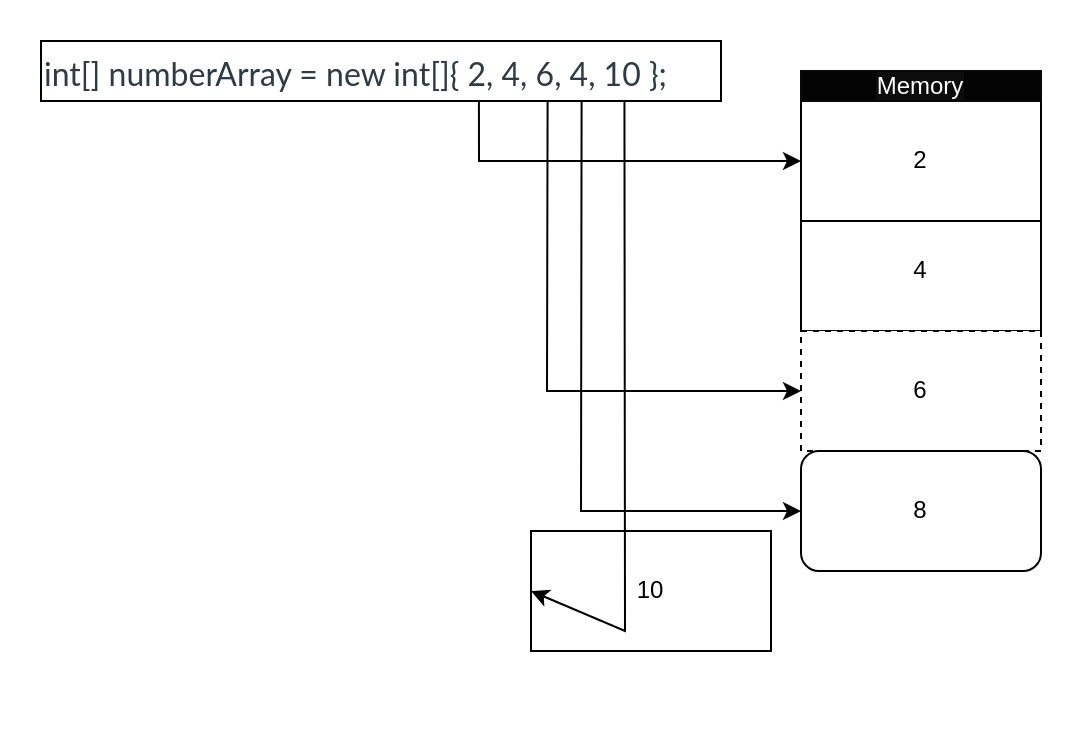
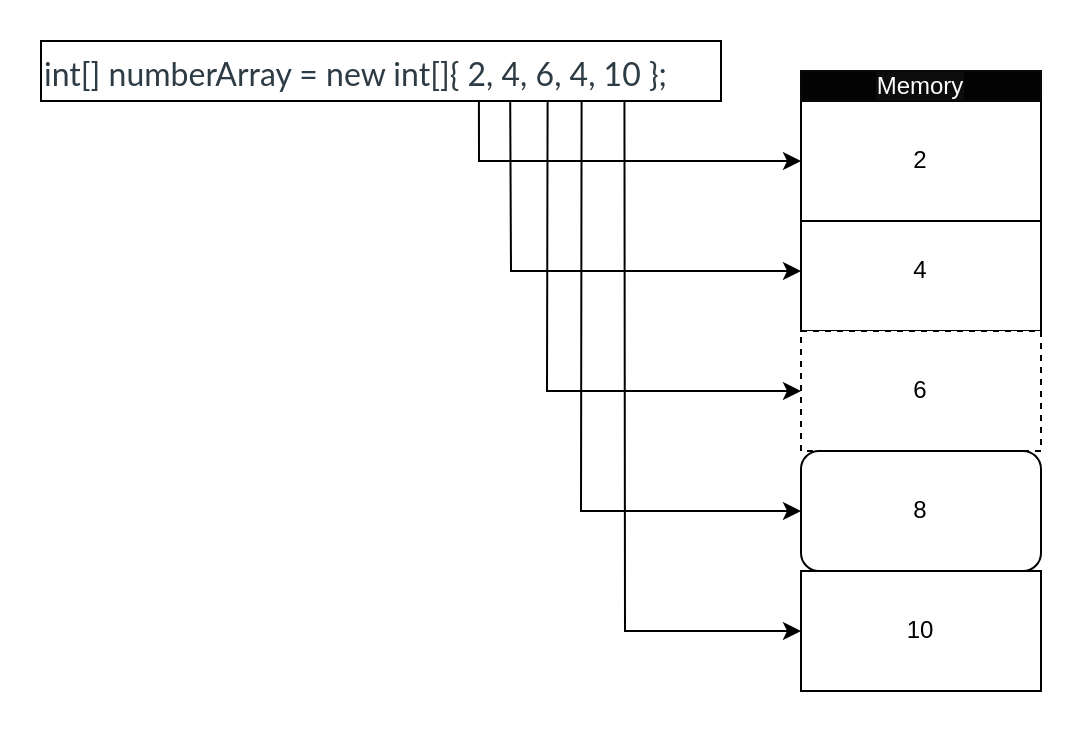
none -> (564, 271)
(651, 591) -> (921, 631)
